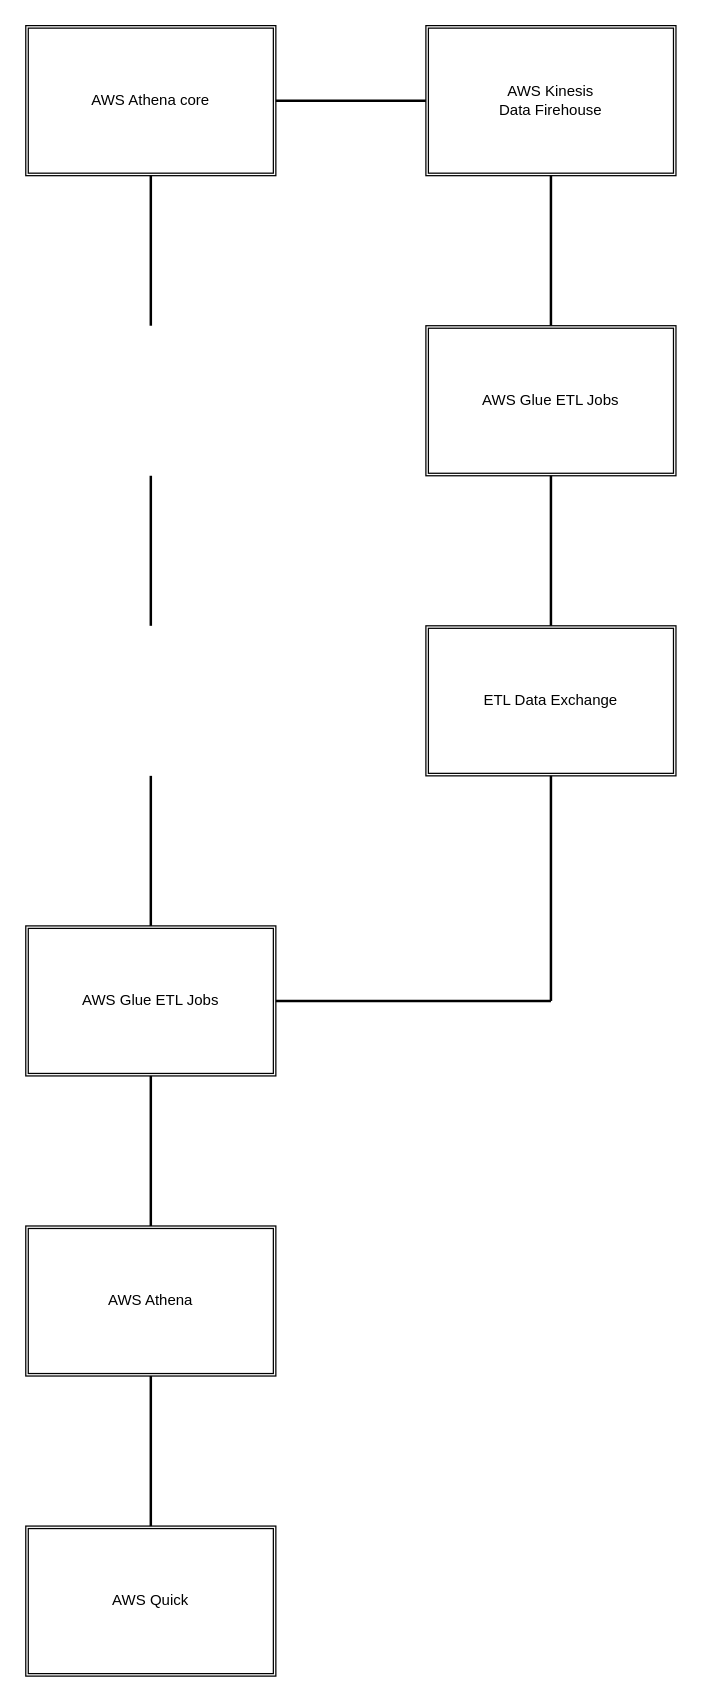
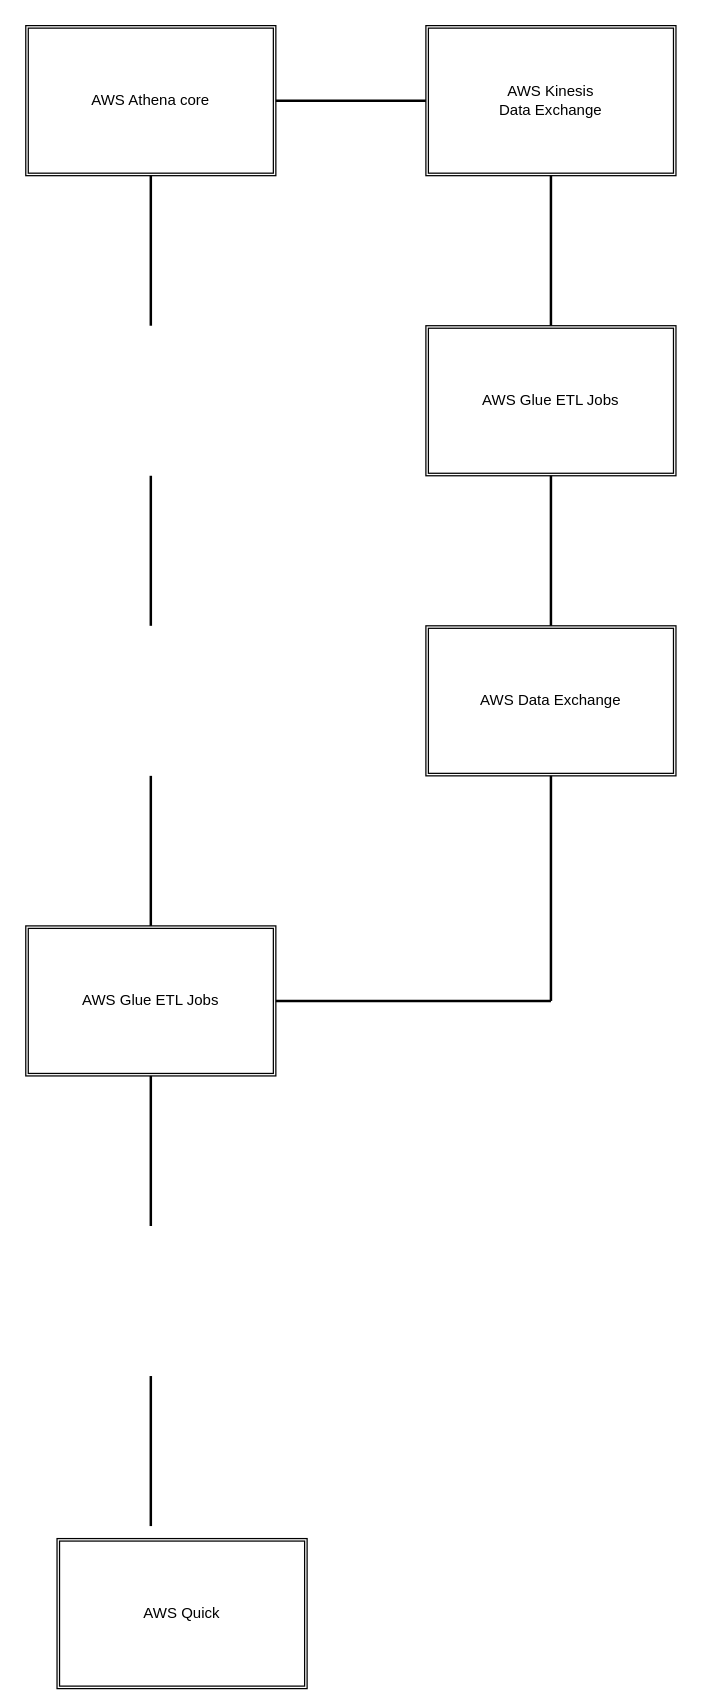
(551, 101) -> (551, 101)
(551, 701) -> (551, 701)
(151, 1301) -> none
(151, 1601) -> (182, 1613)
